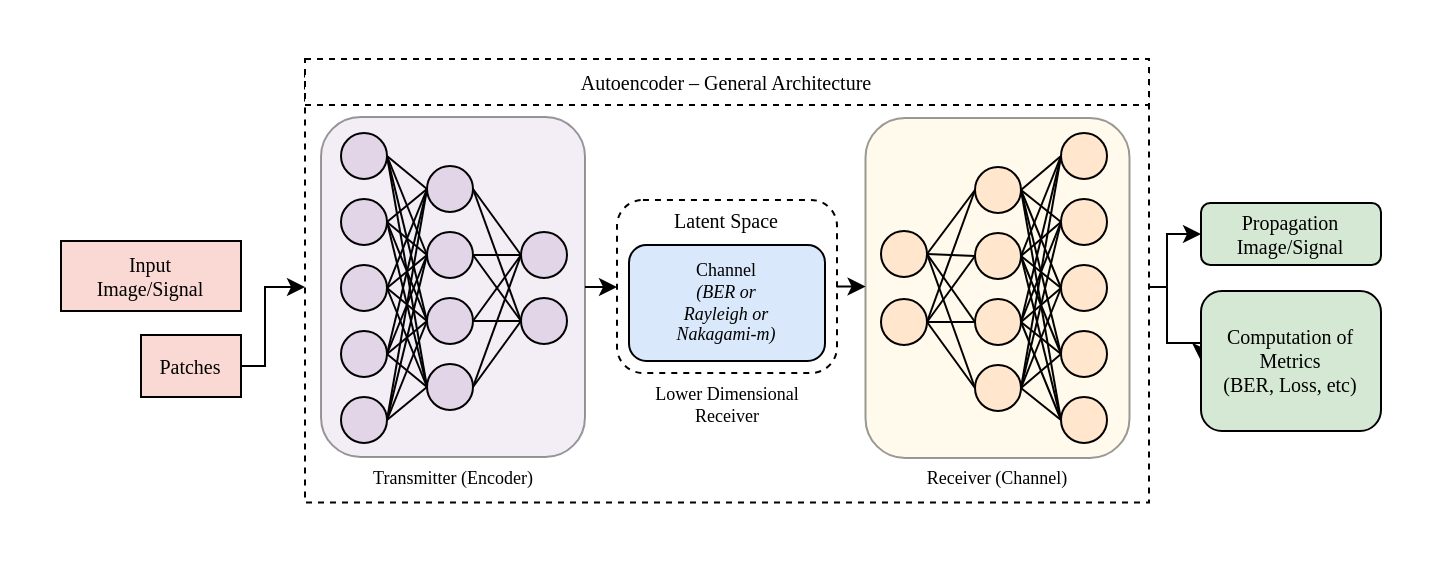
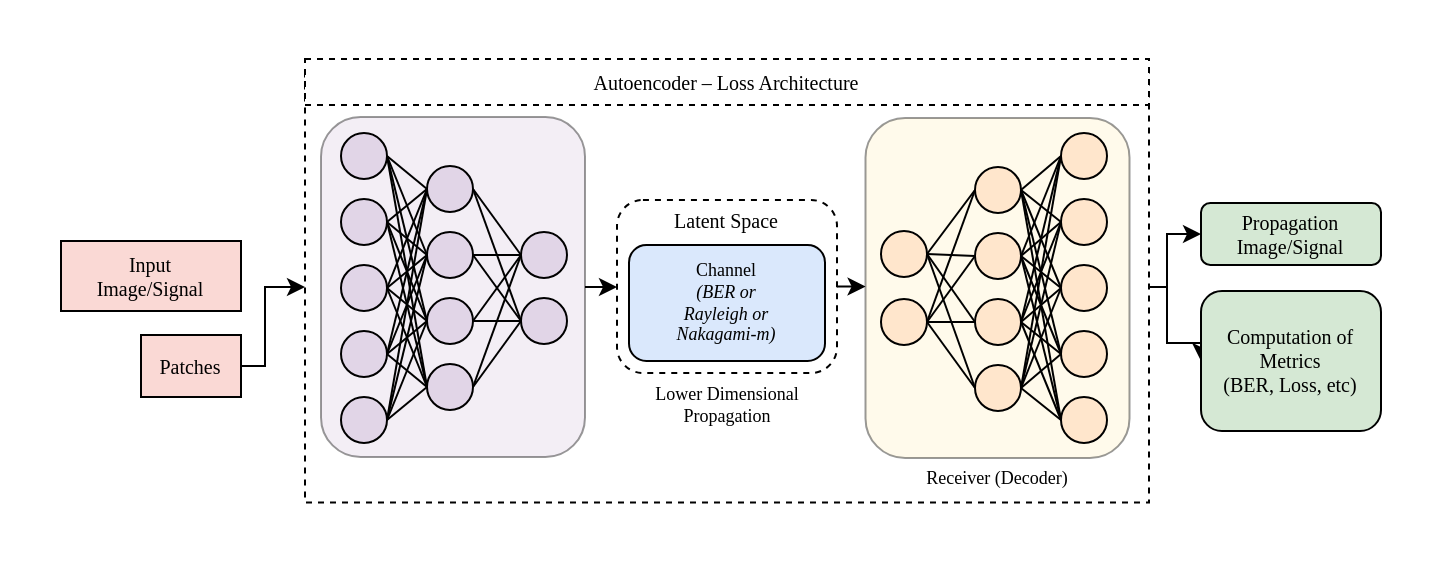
(727, 83) -> (727, 83)
(728, 405) -> (728, 405)
(453, 479) -> none
(998, 479) -> (998, 479)
